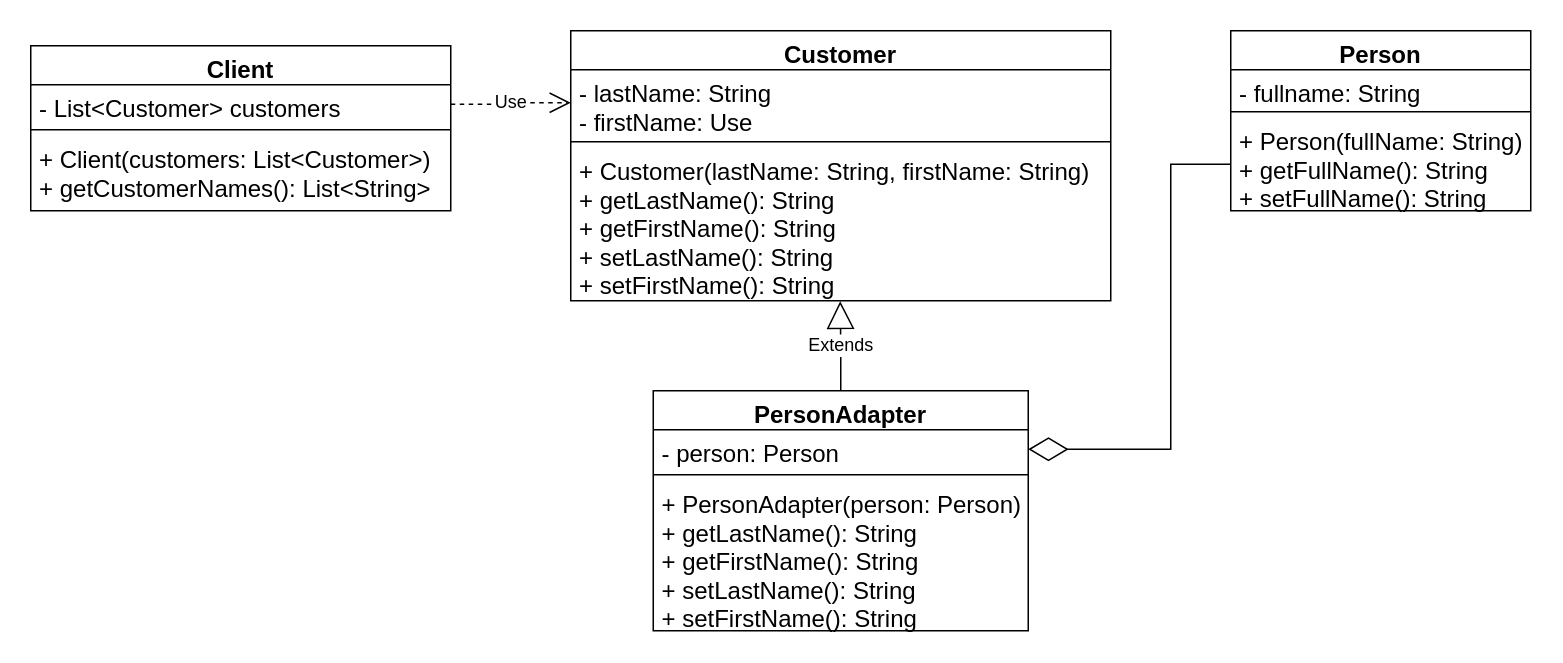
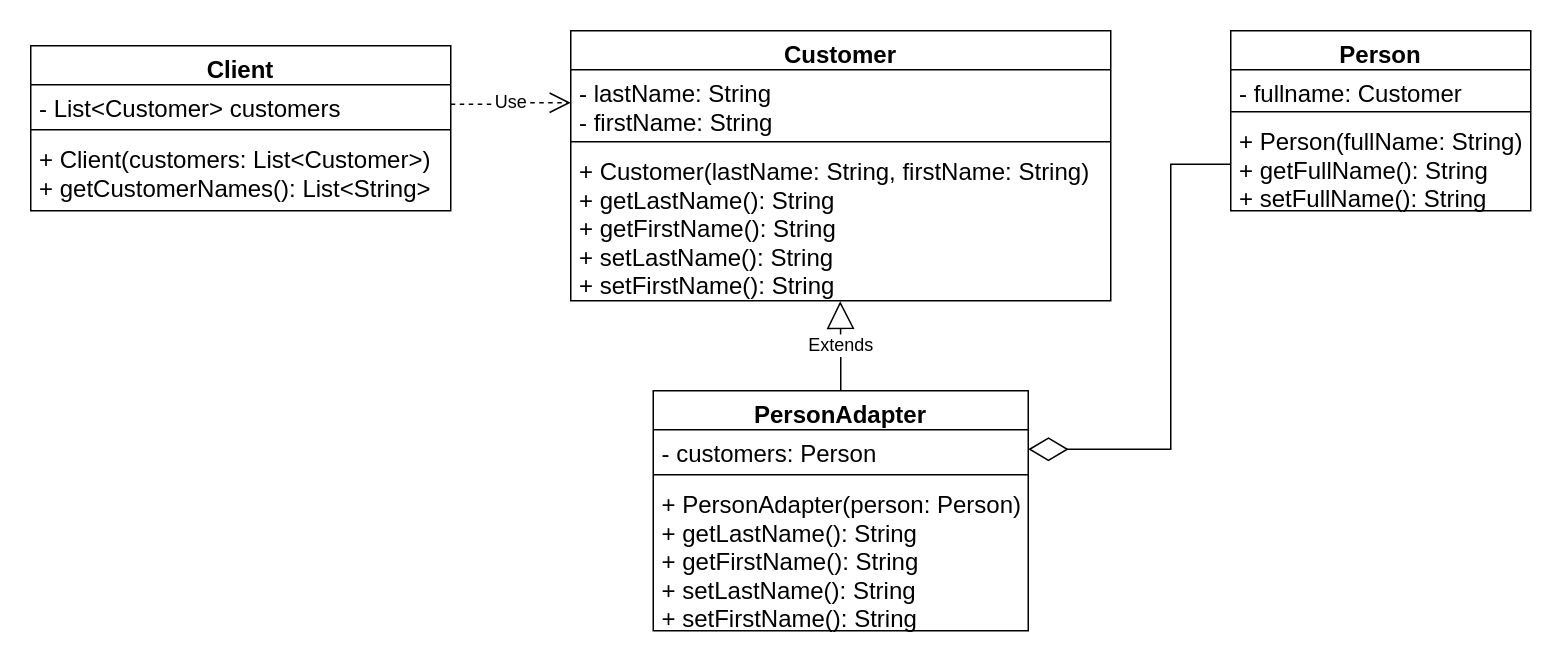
(684, 94) -> (684, 94)
(1341, 94) -> (1358, 94)
(760, 454) -> (780, 454)
